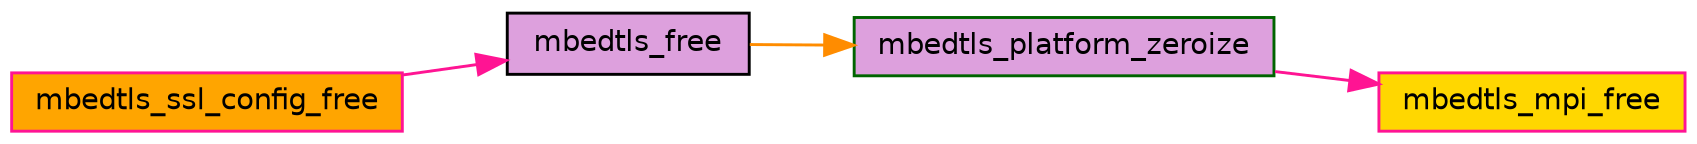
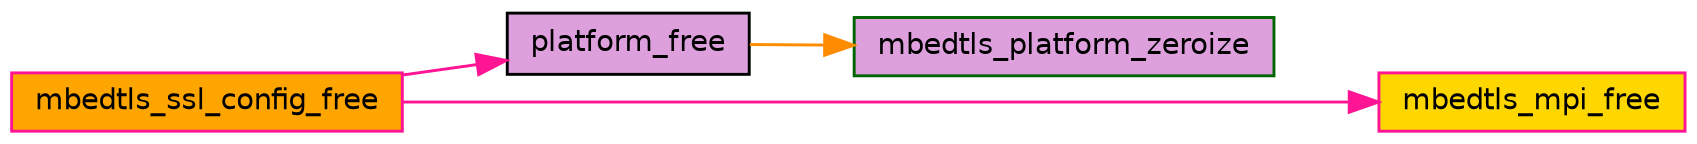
(628, 44) -> (628, 44)
(1312, 76) -> (876, 102)
